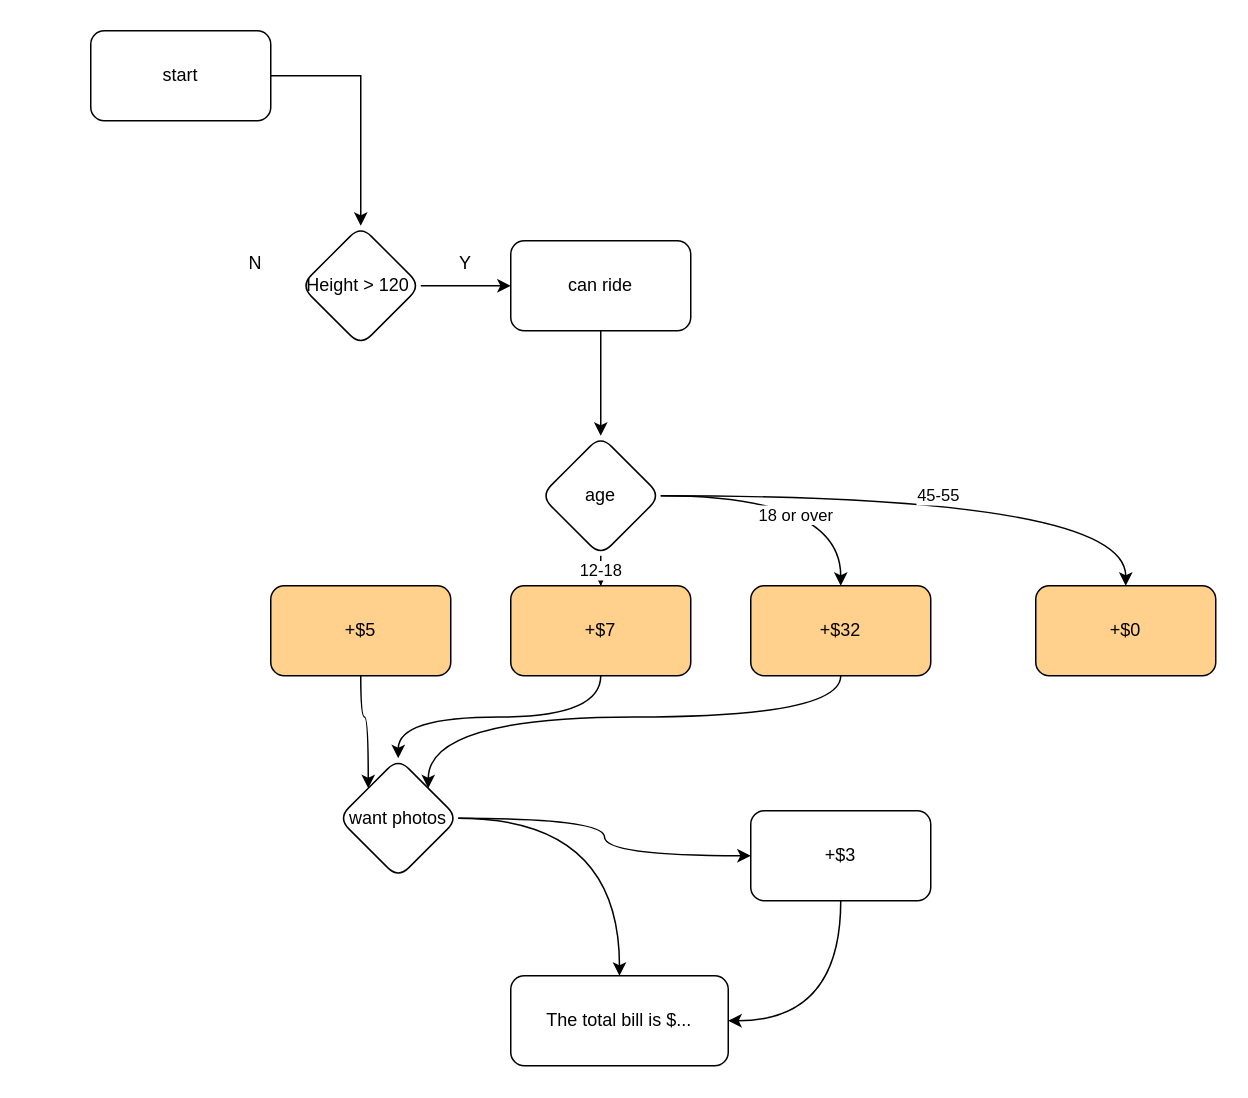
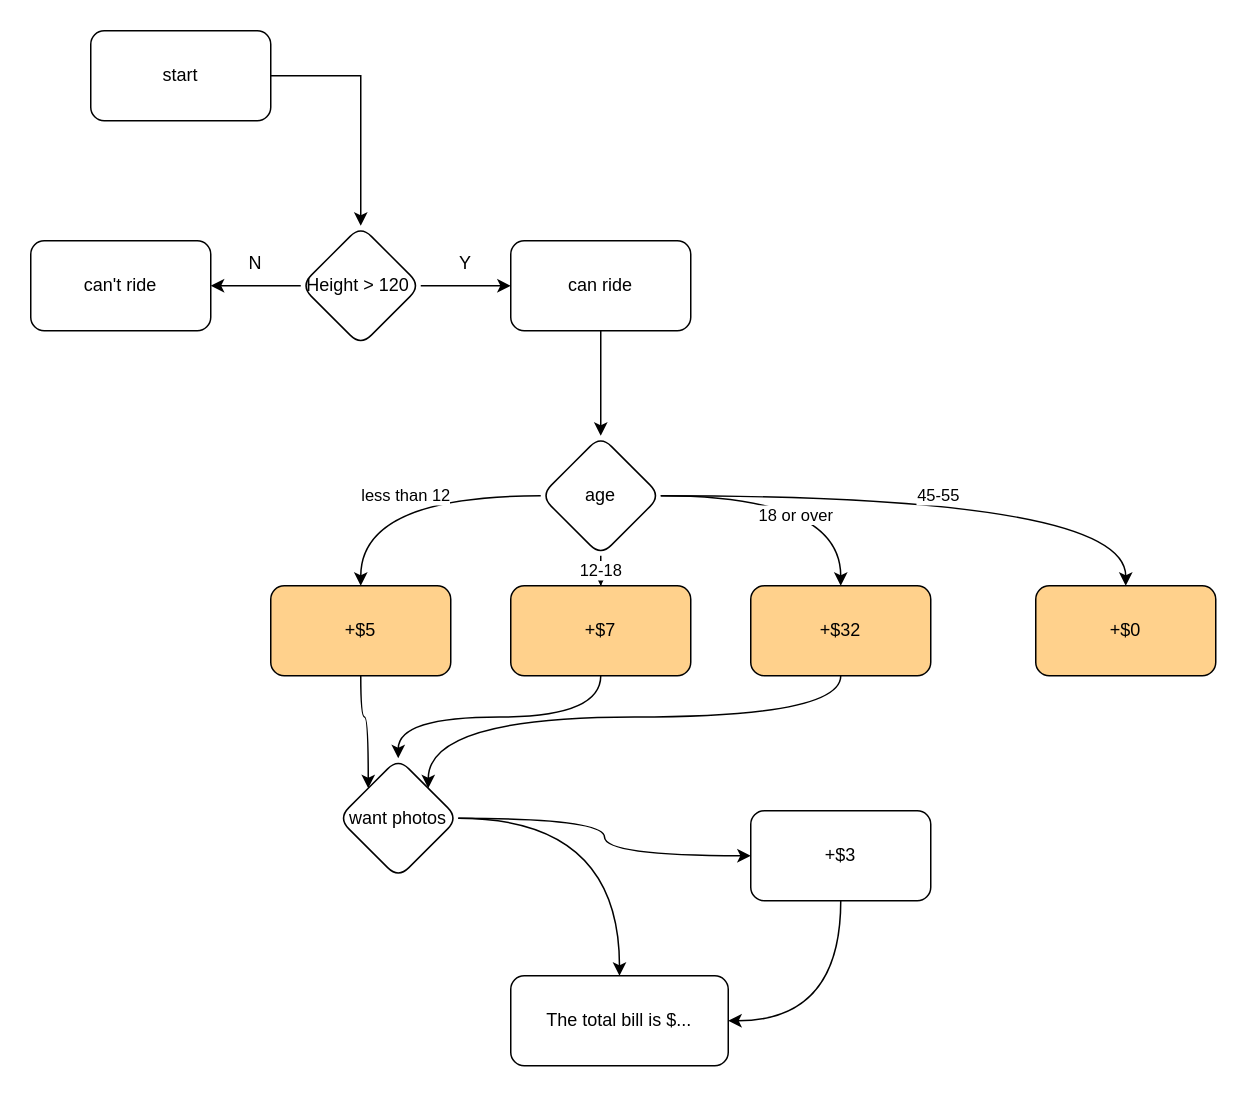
none -> (121, 286)
none -> (261, 286)
none -> (386, 527)
